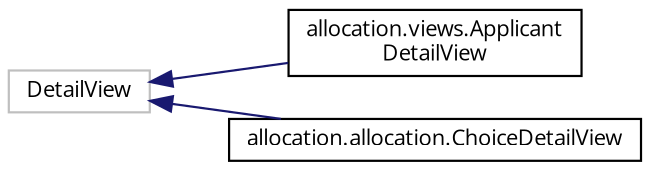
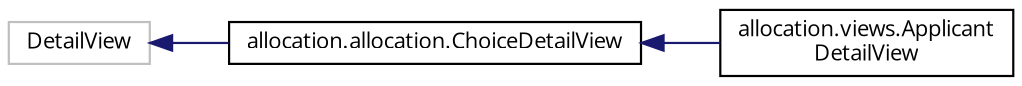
(230, 71) -> (692, 43)
